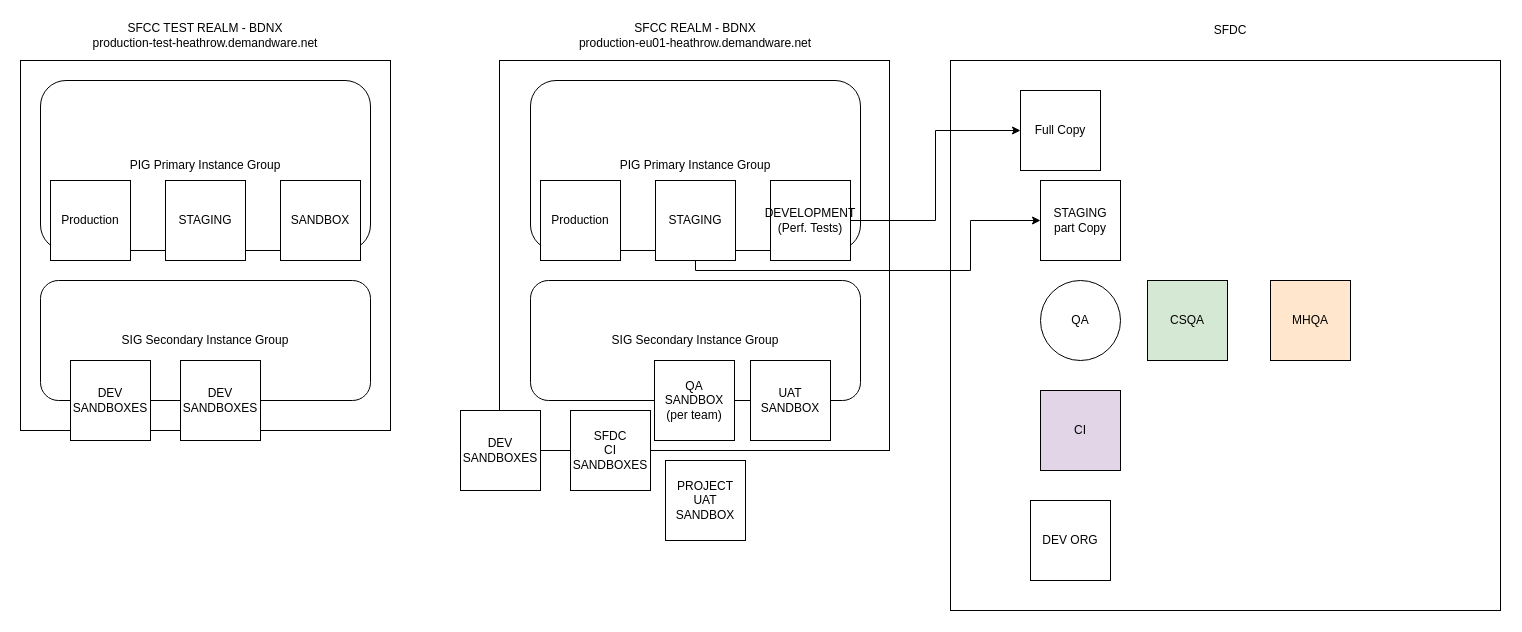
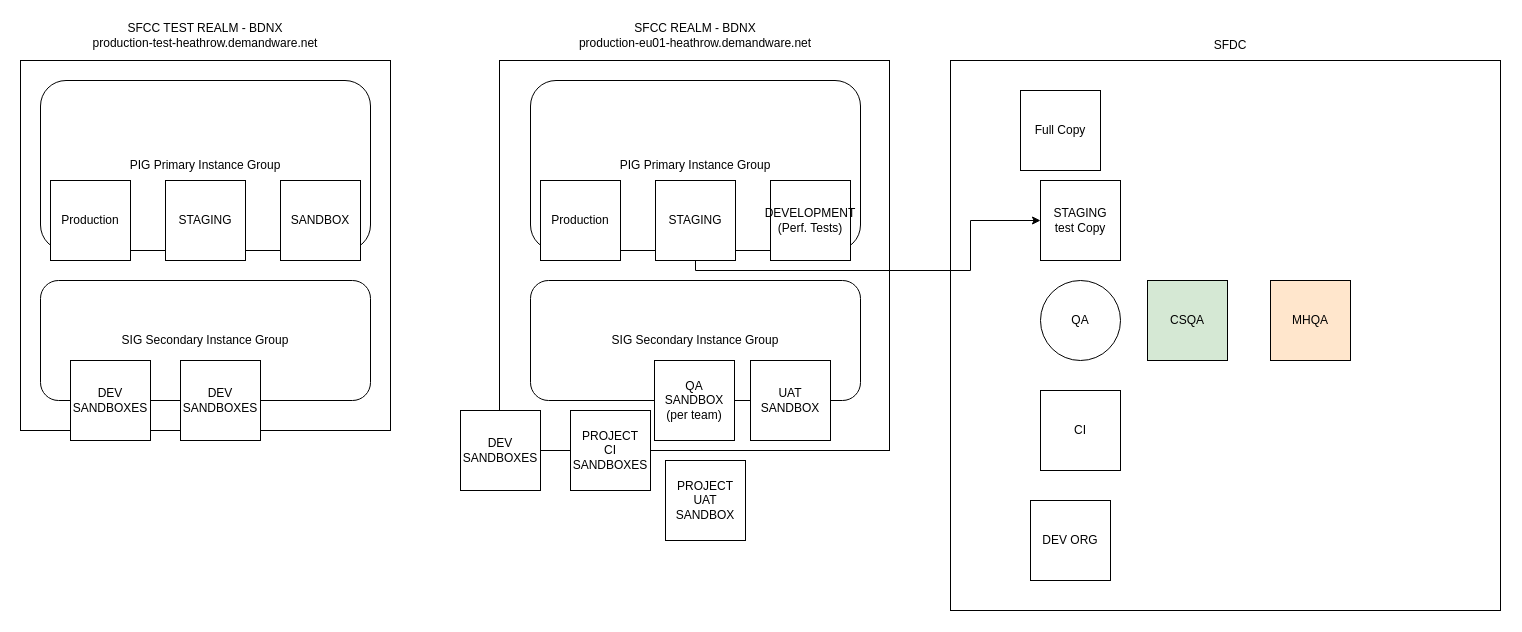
(1231, 31) -> (1231, 46)
(936, 180) -> none
(1081, 221) -> (1081, 221)
(1081, 431) -> (1081, 431)
(611, 451) -> (611, 451)
